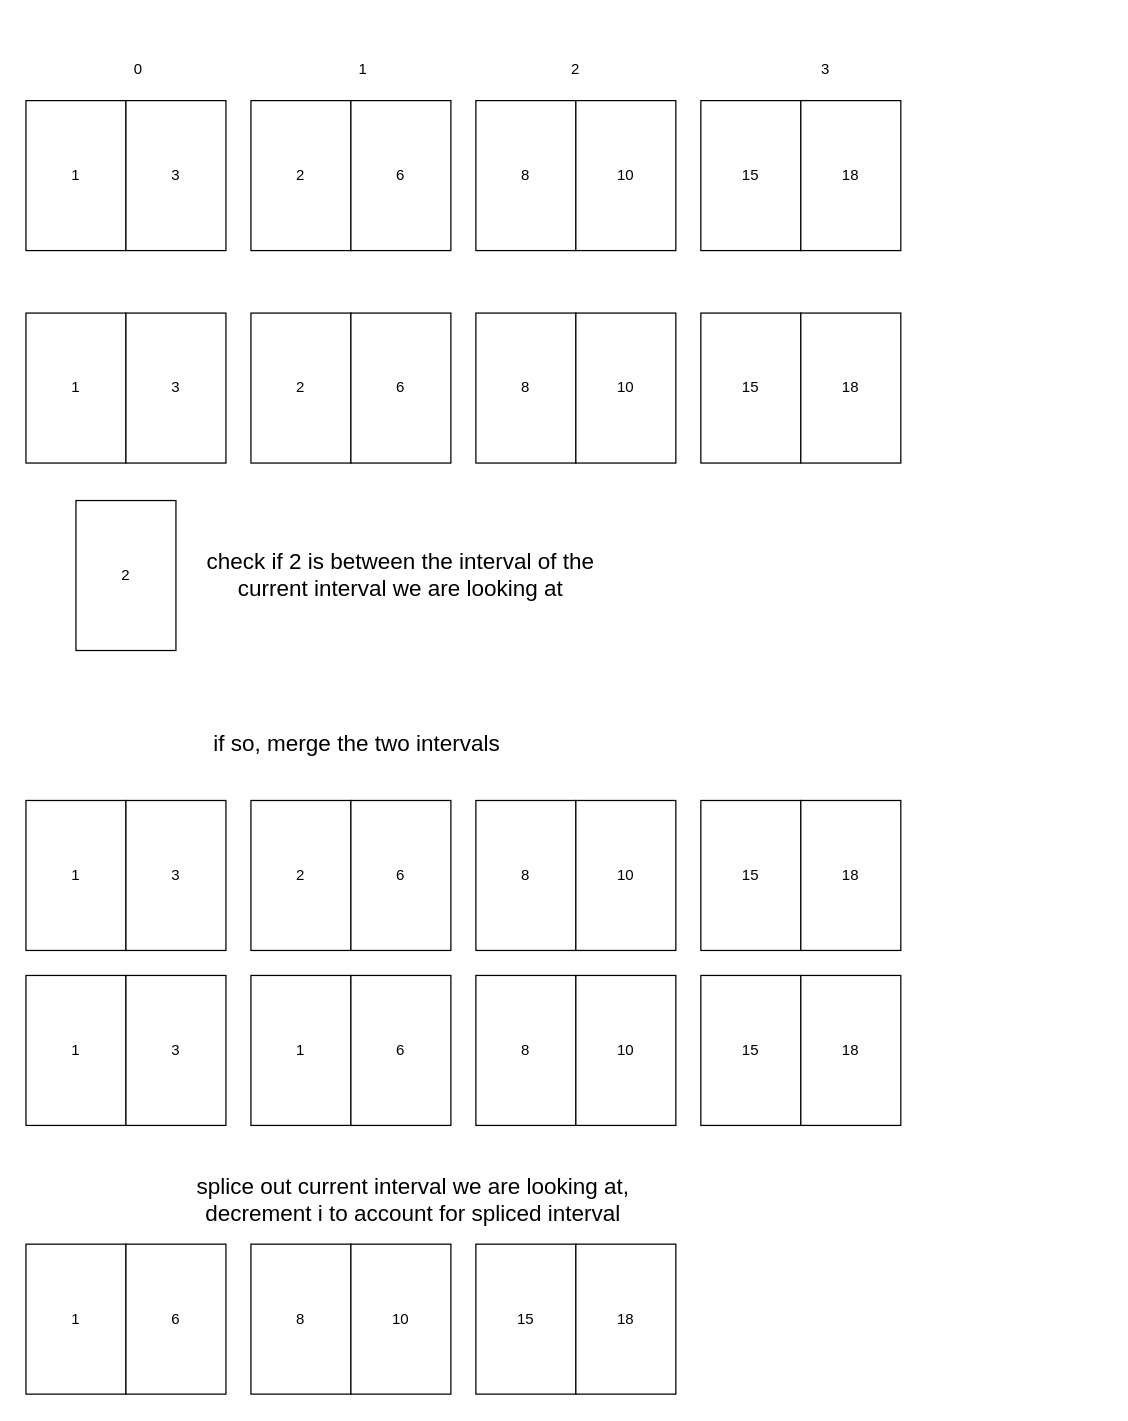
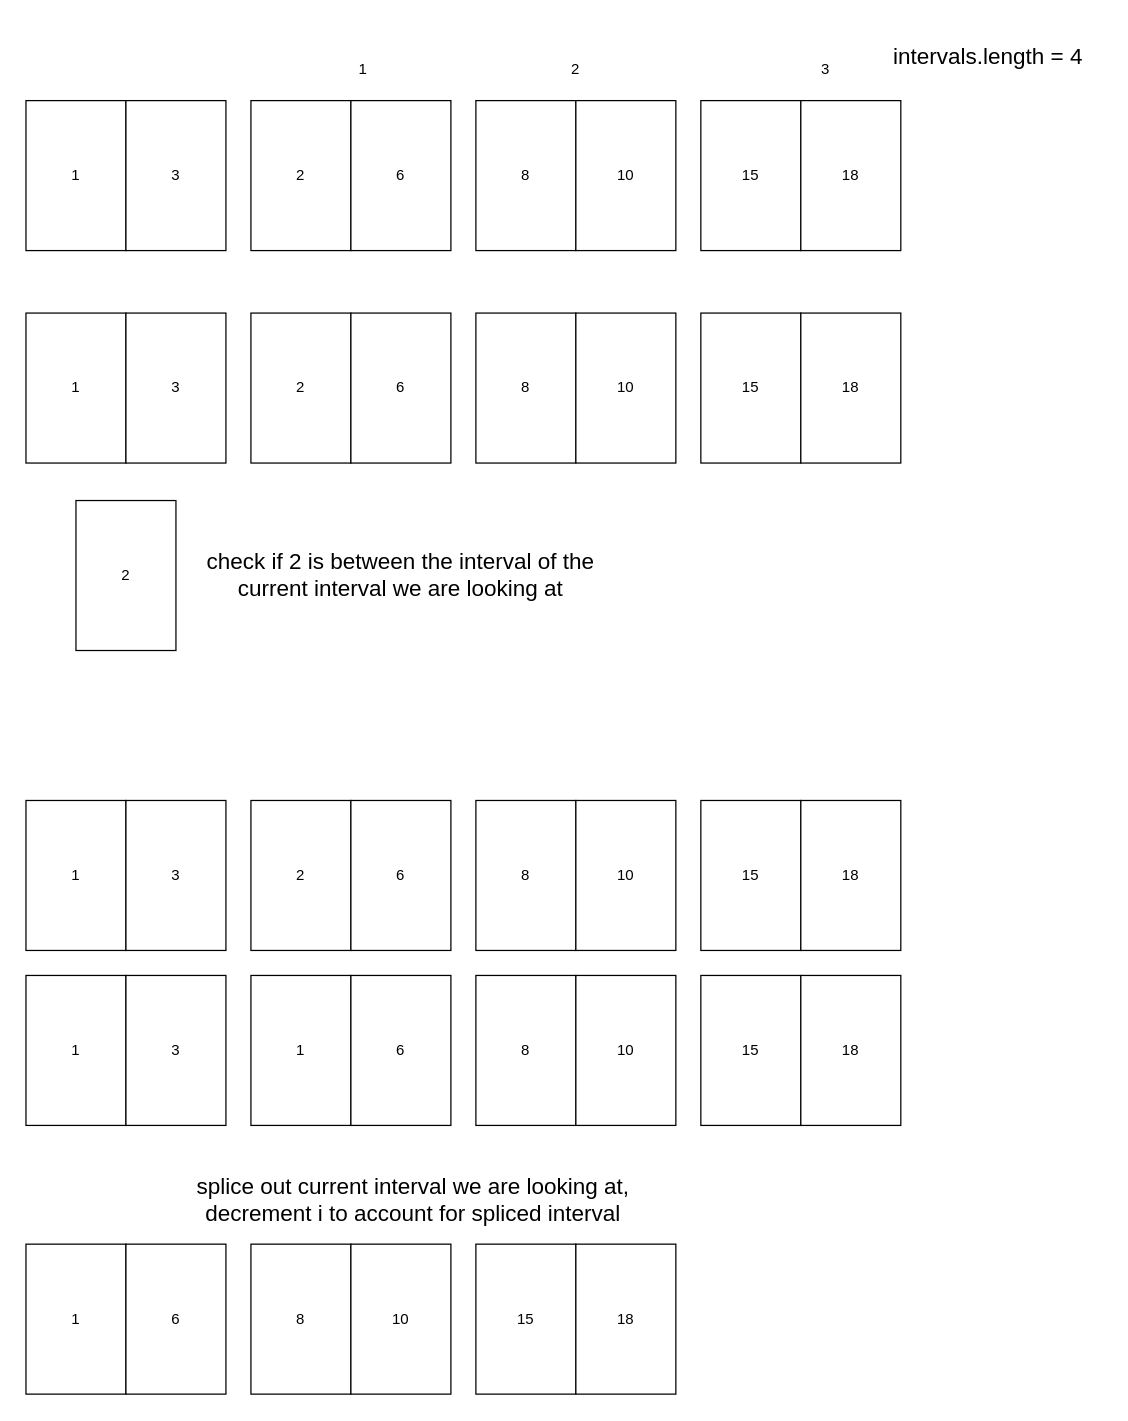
none -> (988, 57)
(138, 69) -> none
(357, 744) -> none
